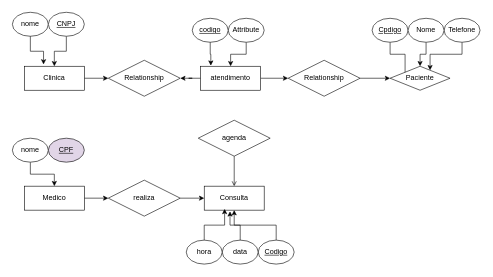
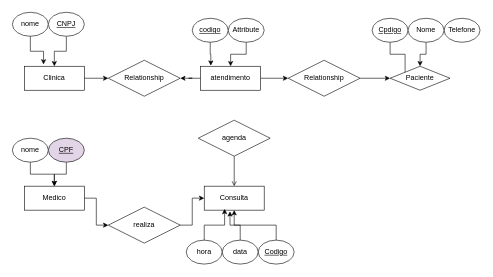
(430, 56) -> none
none -> (66, 173)
(144, 198) -> (144, 225)
